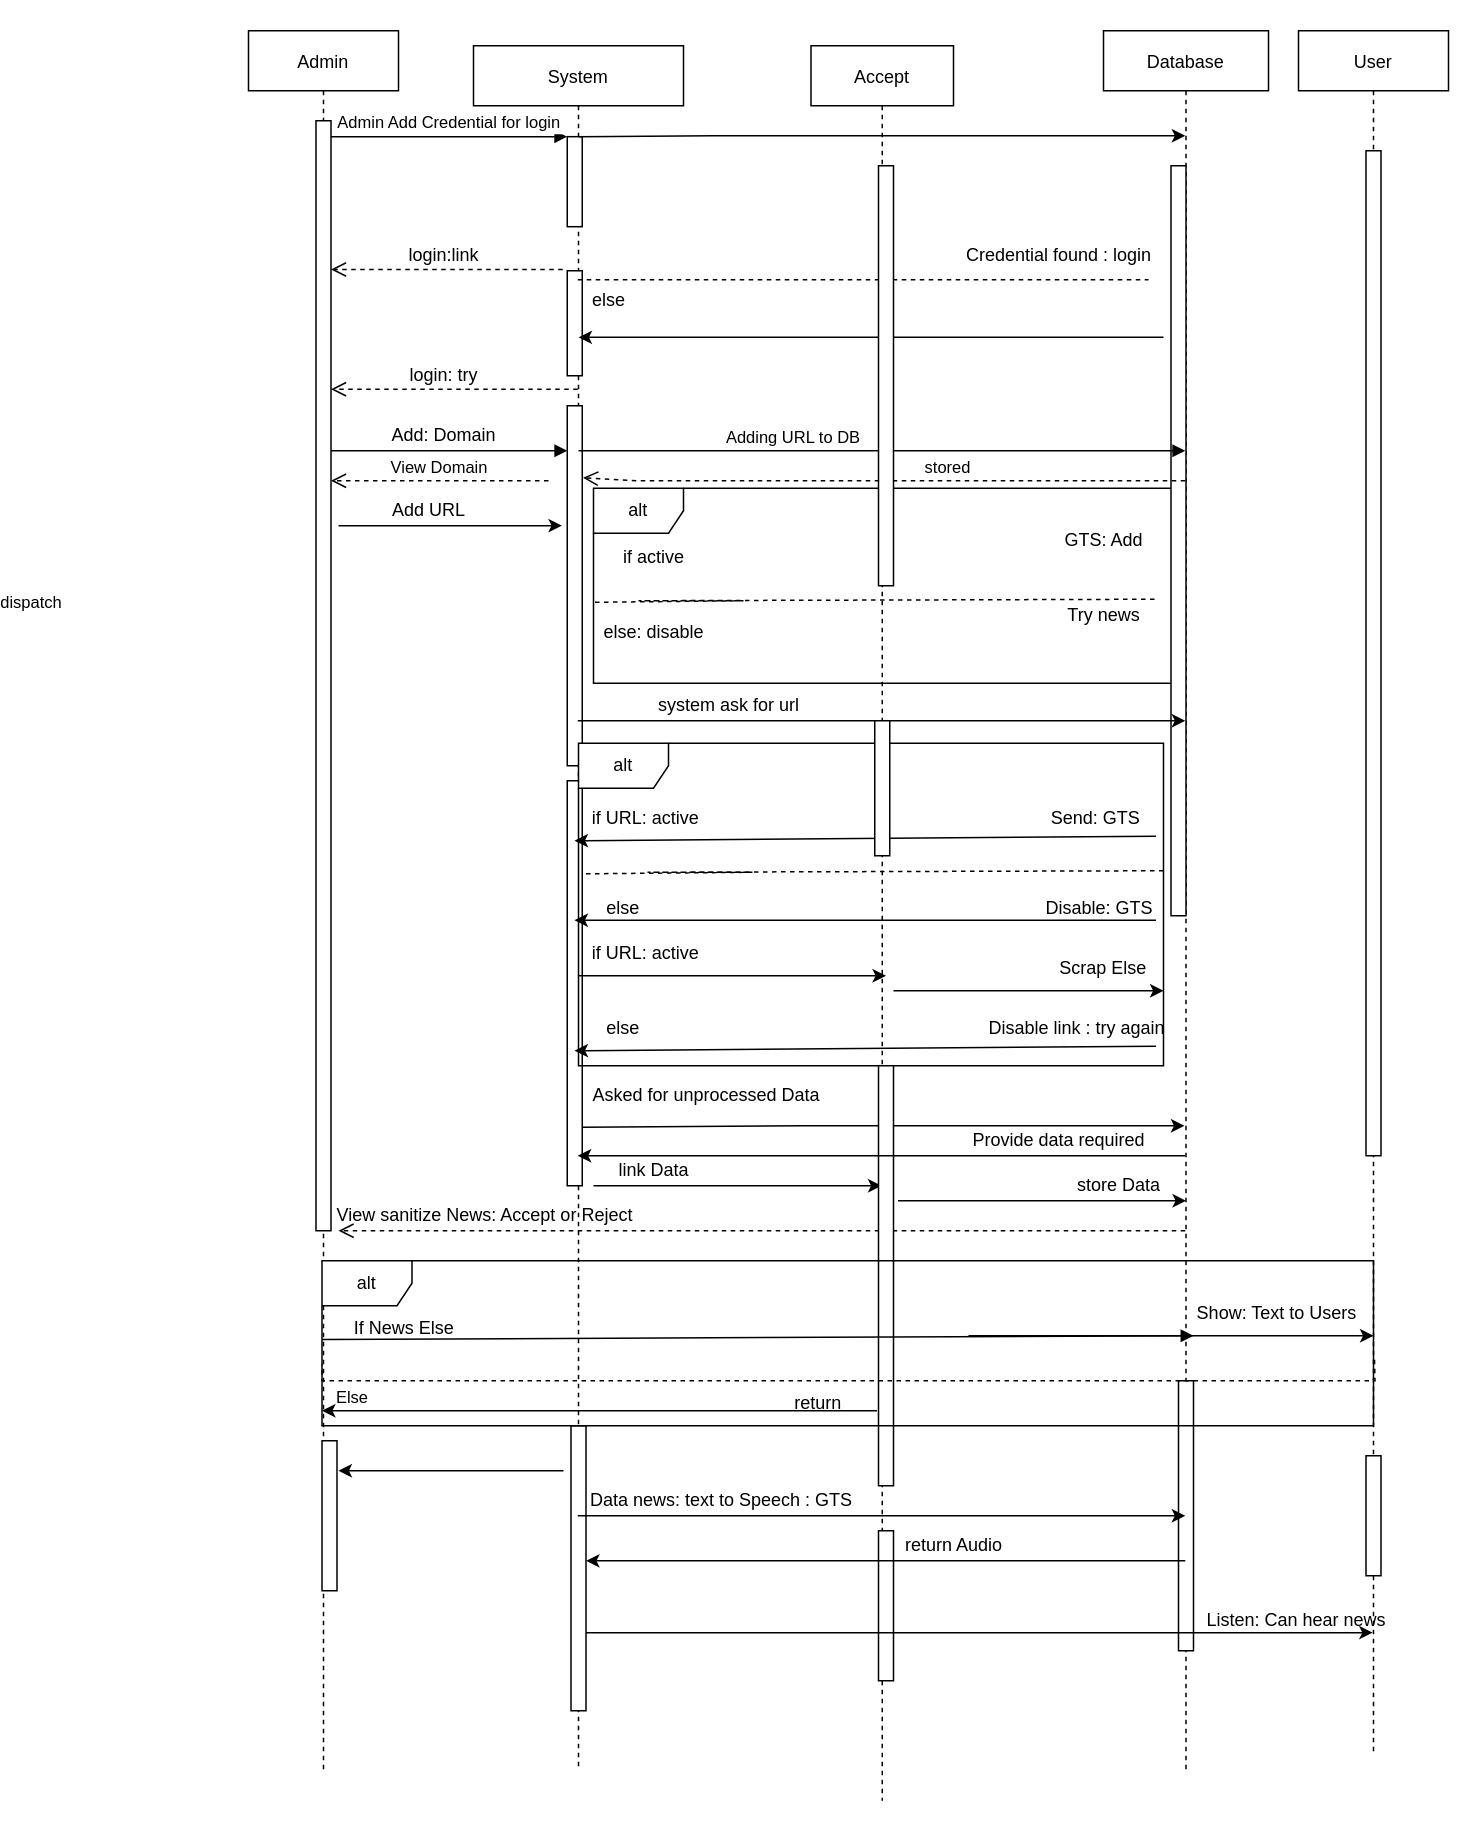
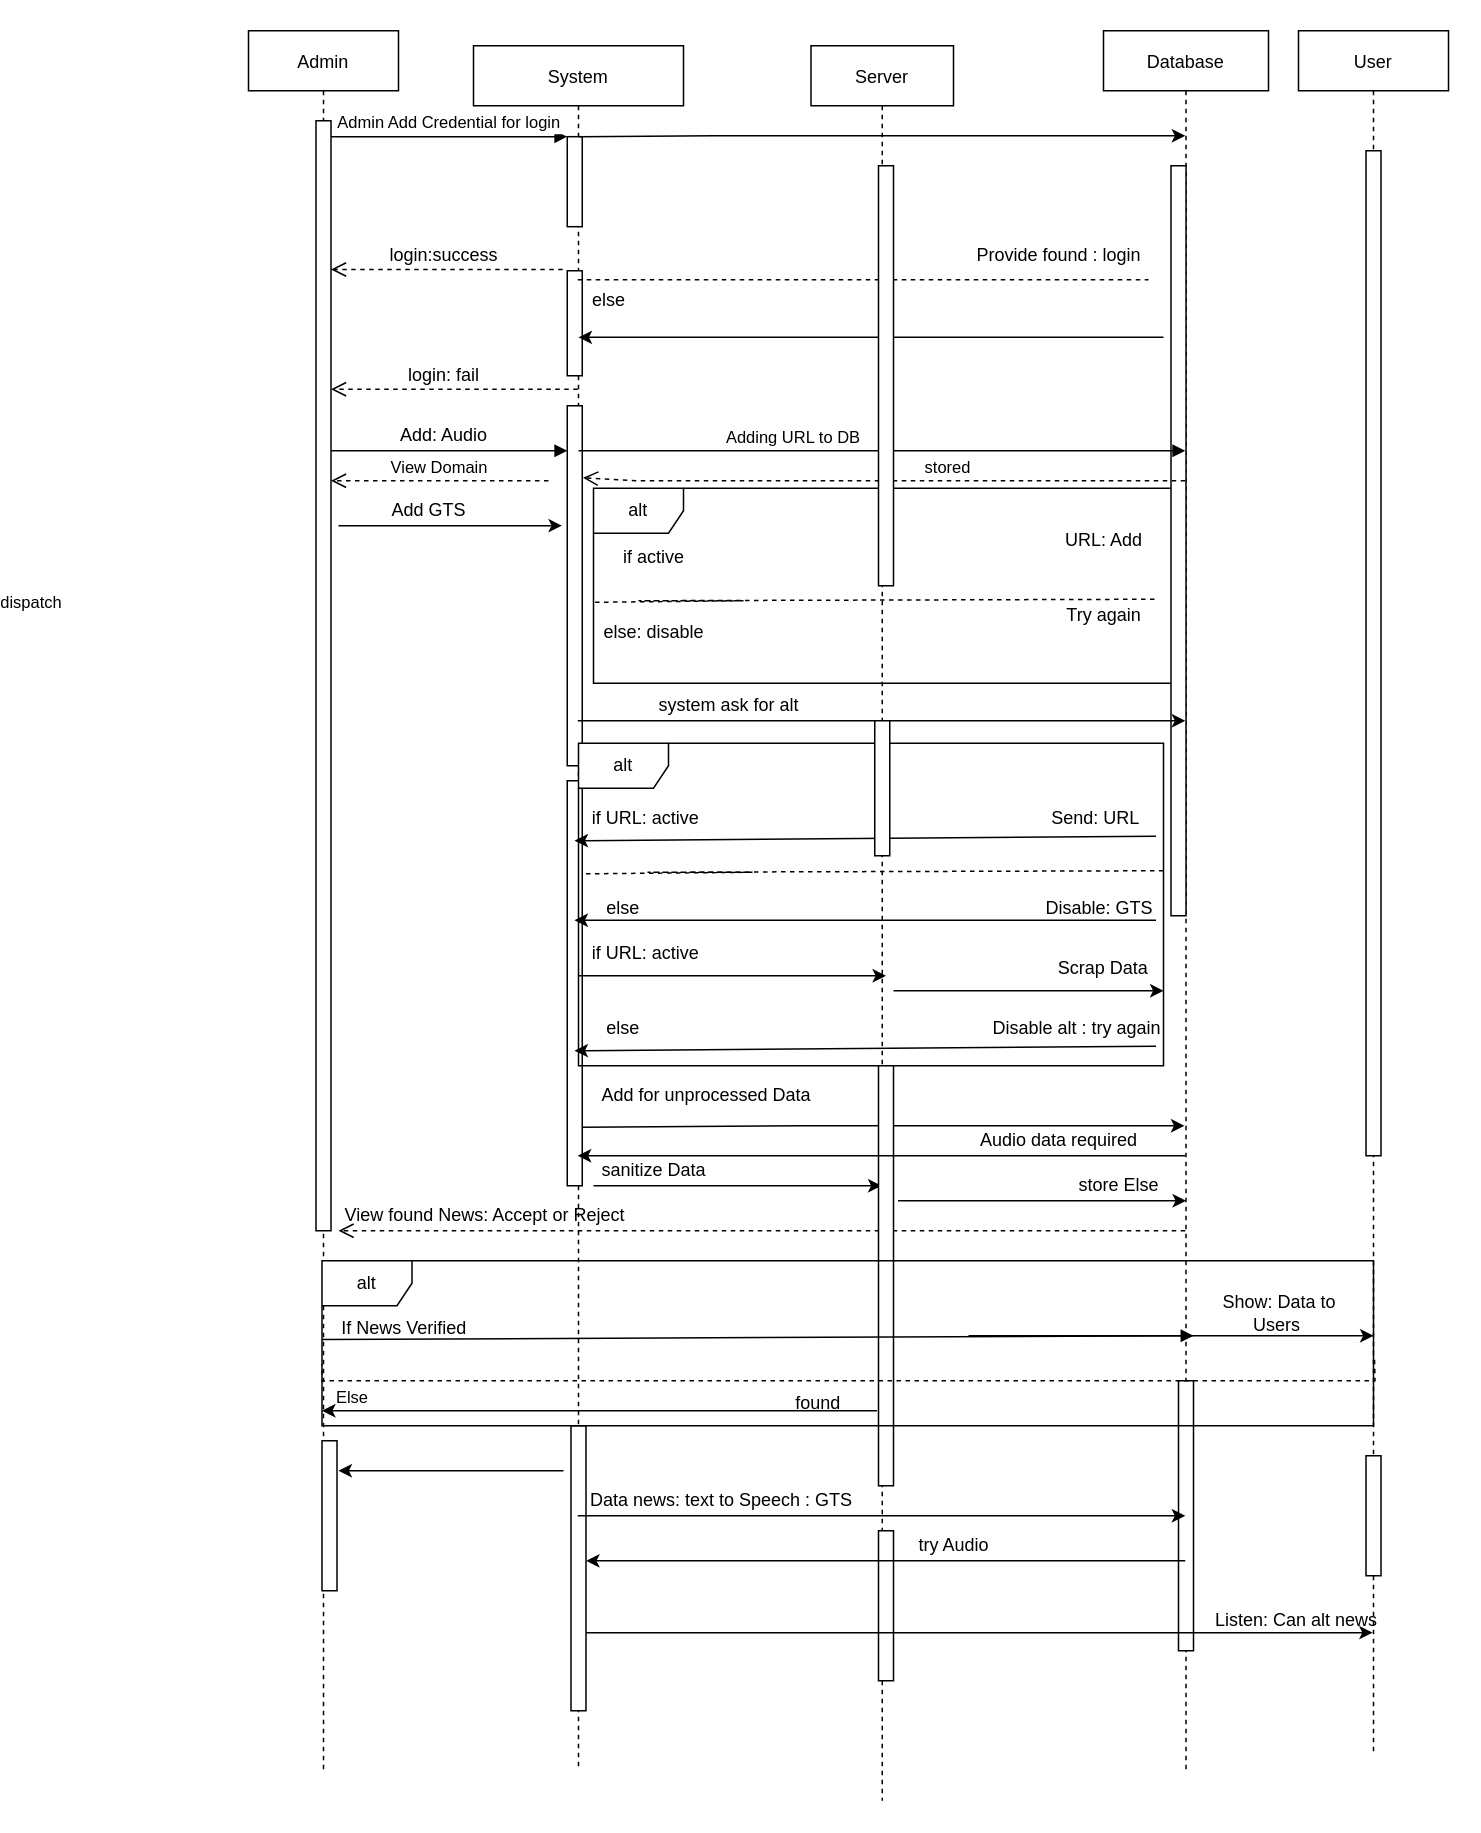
(881, 77) -> (881, 77)
(444, 256) -> (444, 256)
(1059, 256) -> (1059, 256)
(444, 376) -> (444, 376)
(444, 436) -> (444, 436)
(429, 511) -> (429, 511)
(1104, 541) -> (1104, 541)
(1104, 616) -> (1104, 616)
(729, 706) -> (729, 706)
(1096, 818) -> (1096, 818)
(1103, 968) -> (1103, 968)
(1077, 1028) -> (1077, 1028)
(707, 1096) -> (707, 1096)
(1059, 1141) -> (1059, 1141)
(654, 1171) -> (654, 1171)
(1119, 1186) -> (1119, 1186)
(488, 1216) -> (488, 1216)
(1280, 1313) -> (1280, 1313)
(404, 1328) -> (404, 1328)
(818, 1403) -> (818, 1403)
(954, 1546) -> (954, 1546)
(1299, 1621) -> (1299, 1621)
